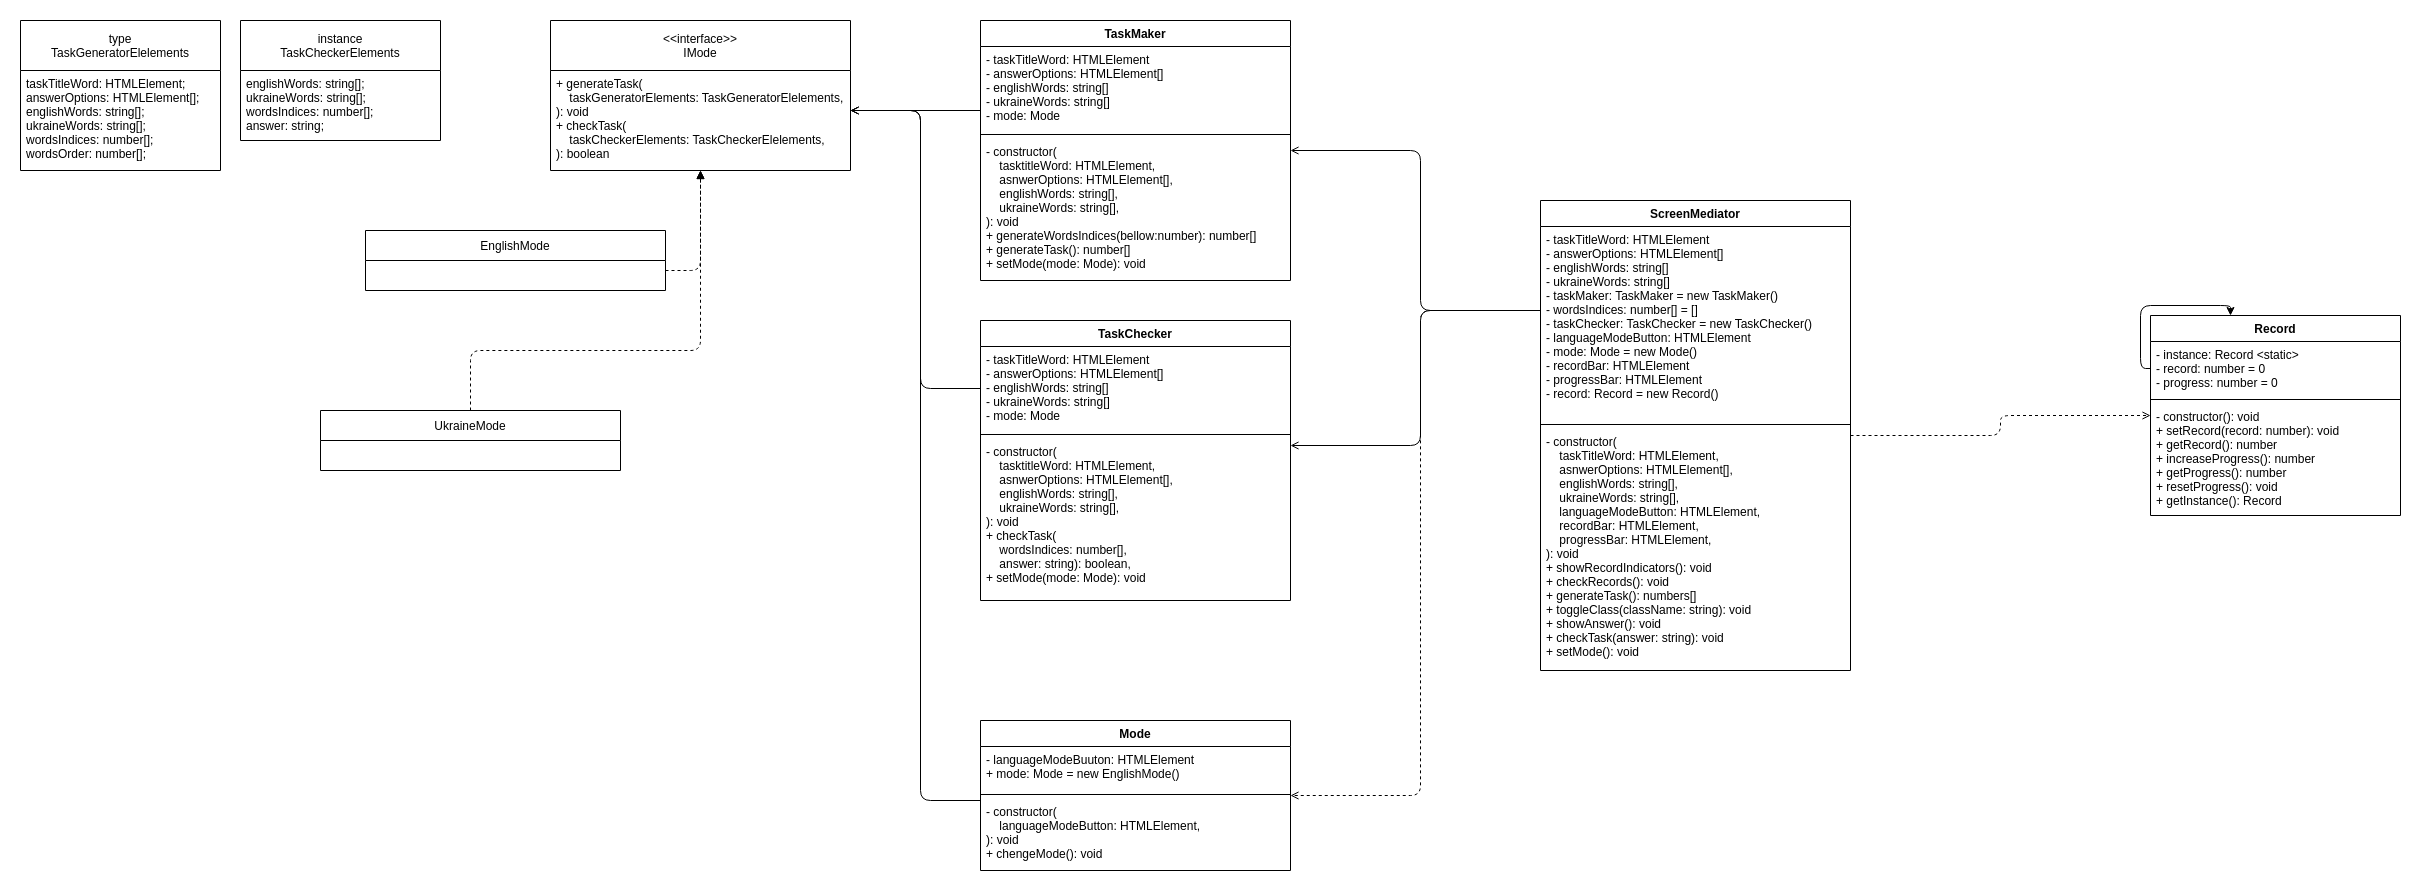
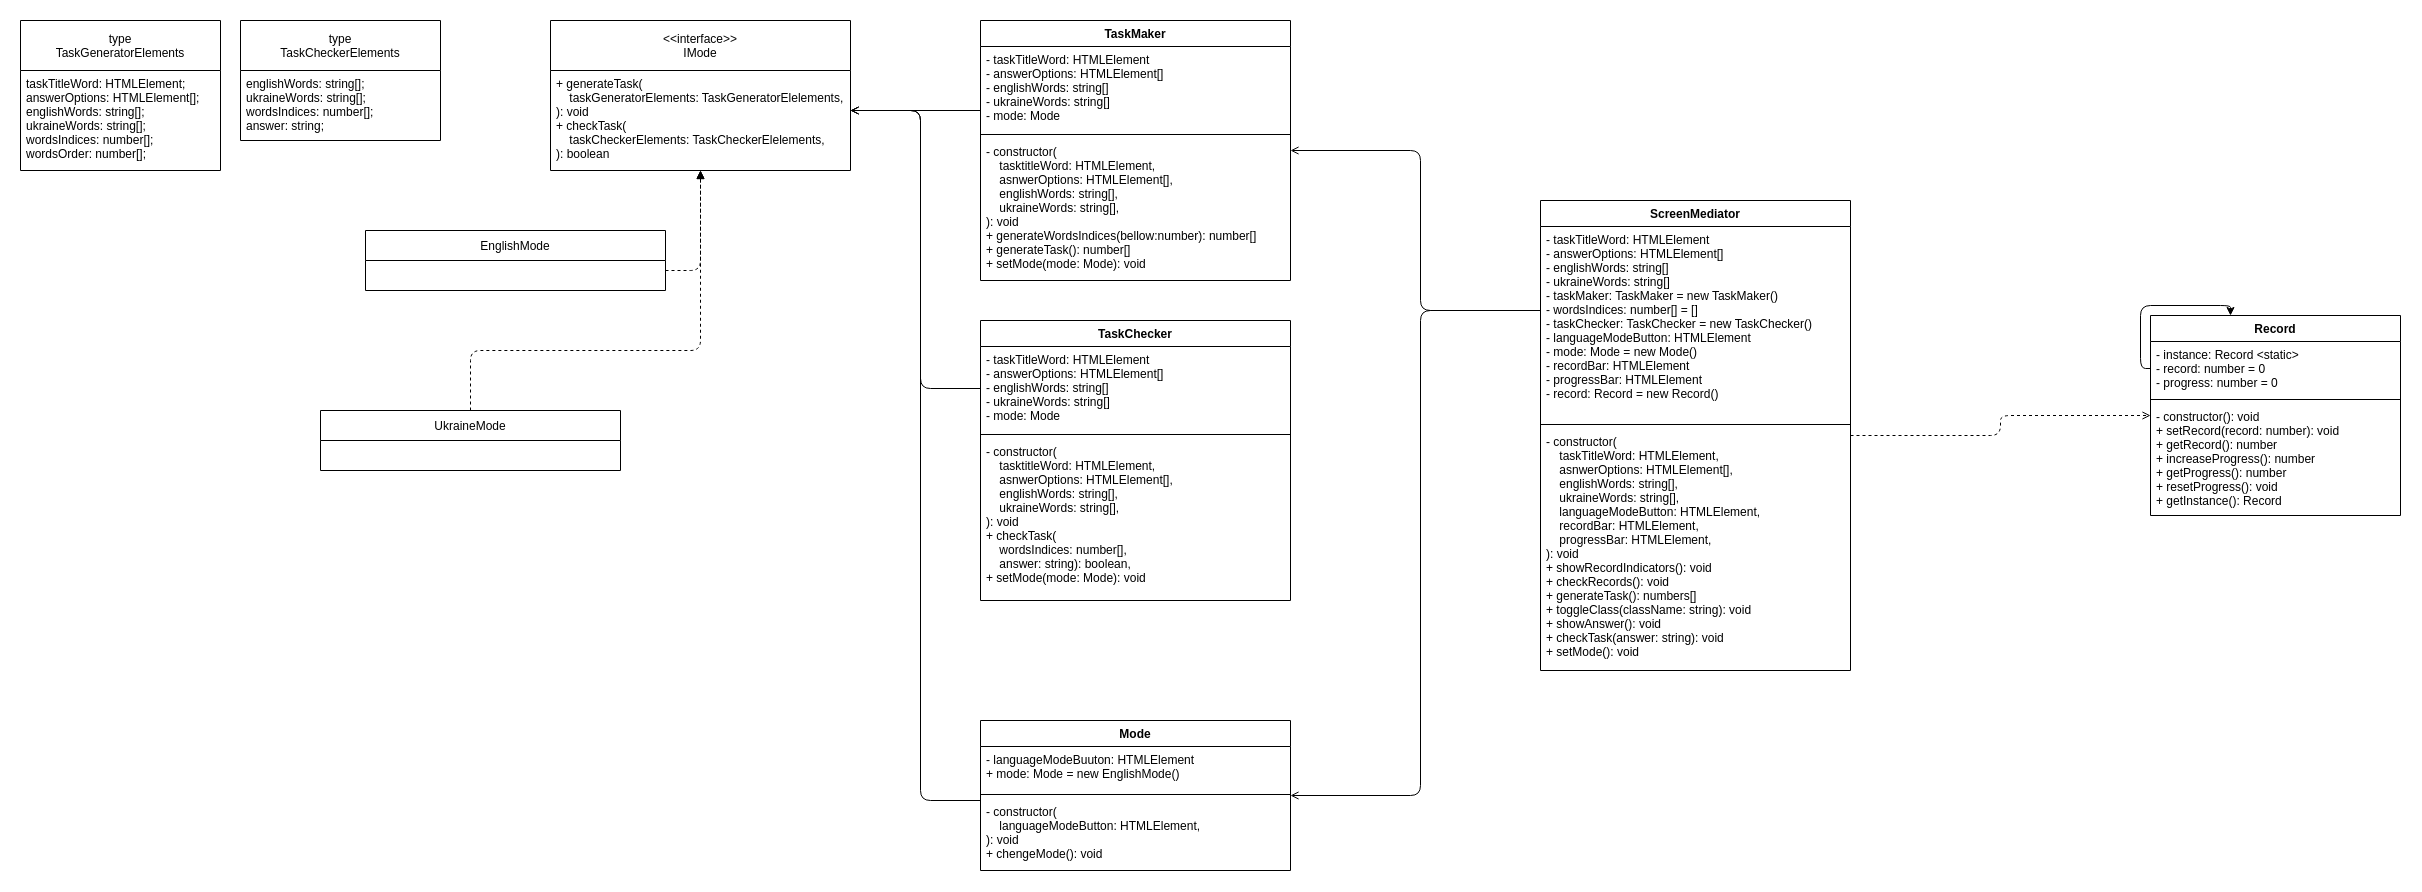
(120, 39) -> (120, 39)
(340, 39) -> (340, 39)
(1354, 446) -> none
(1421, 677) -> (1421, 677)
